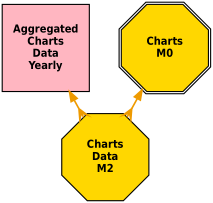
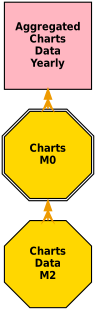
(77, 104) -> (48, 99)
